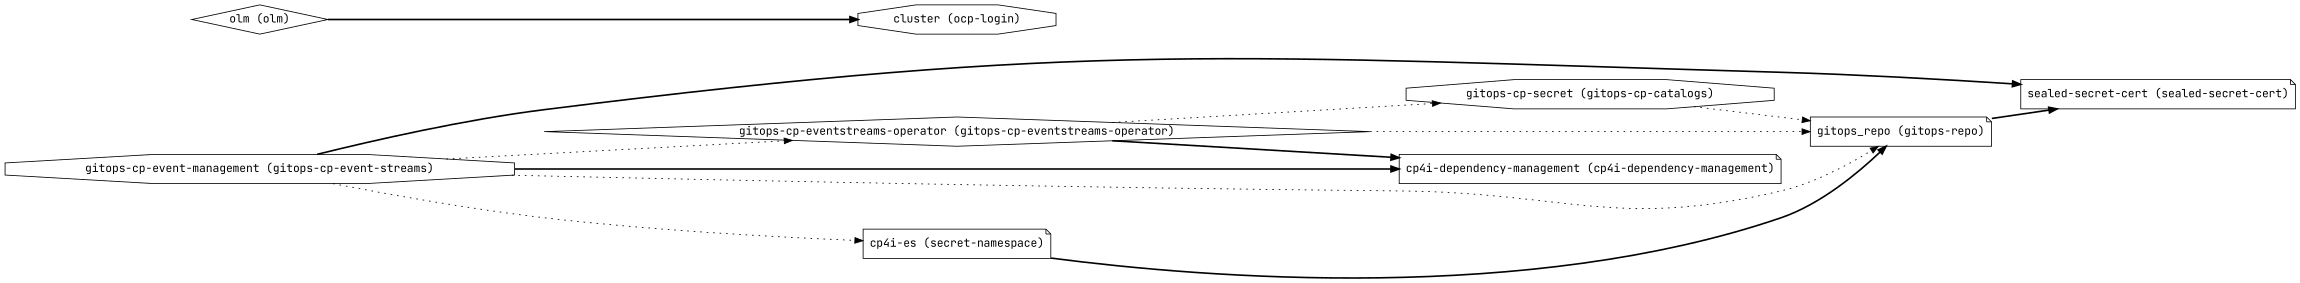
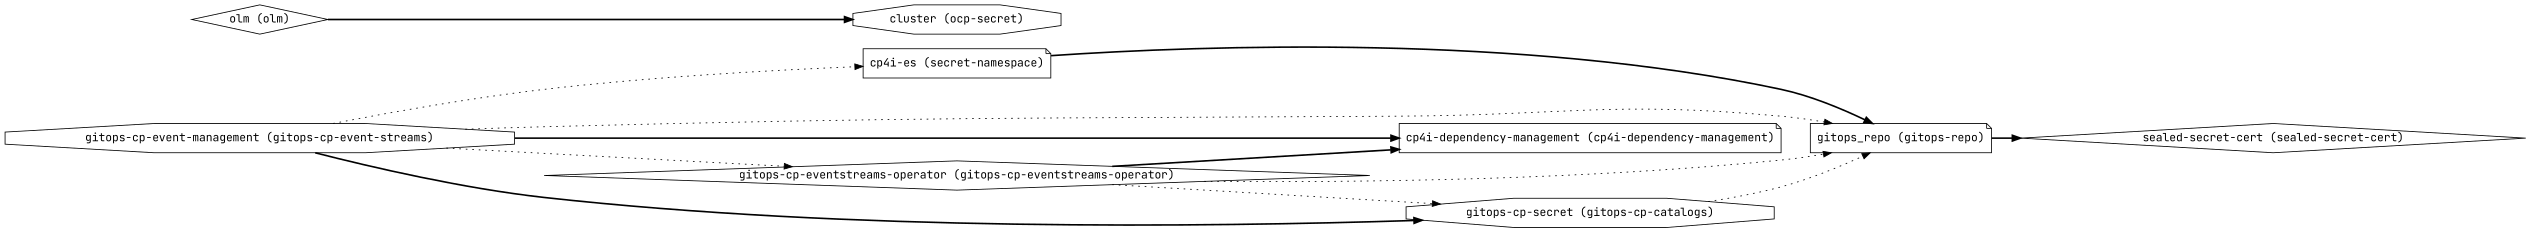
(957, 20) -> (957, 20)
(1162, 59) -> (862, 220)
(2158, 94) -> (2273, 138)
